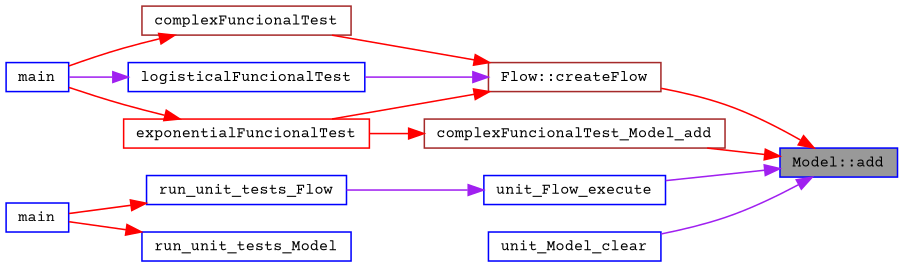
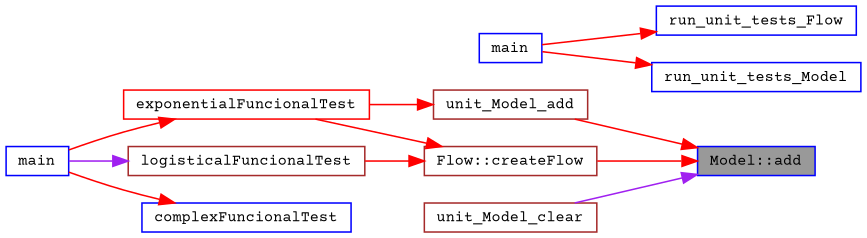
(247, 21) -> (247, 218)
(403, 48) -> none
(247, 77) -> (247, 161)
(419, 77) -> (387, 161)
(575, 134) -> (511, 105)
(575, 190) -> none
(575, 247) -> (511, 218)
